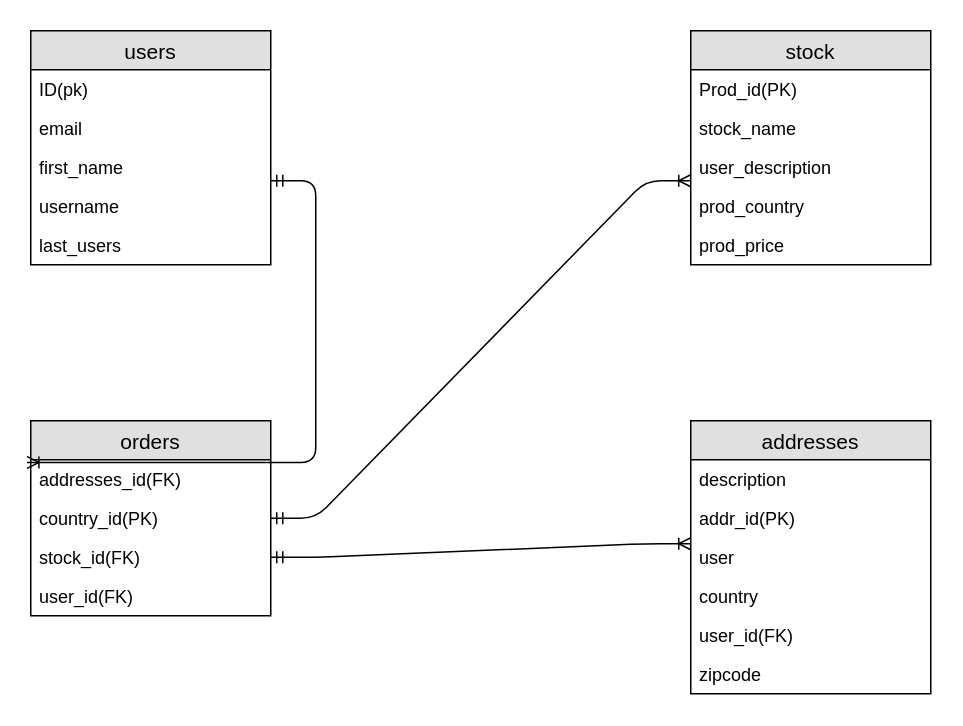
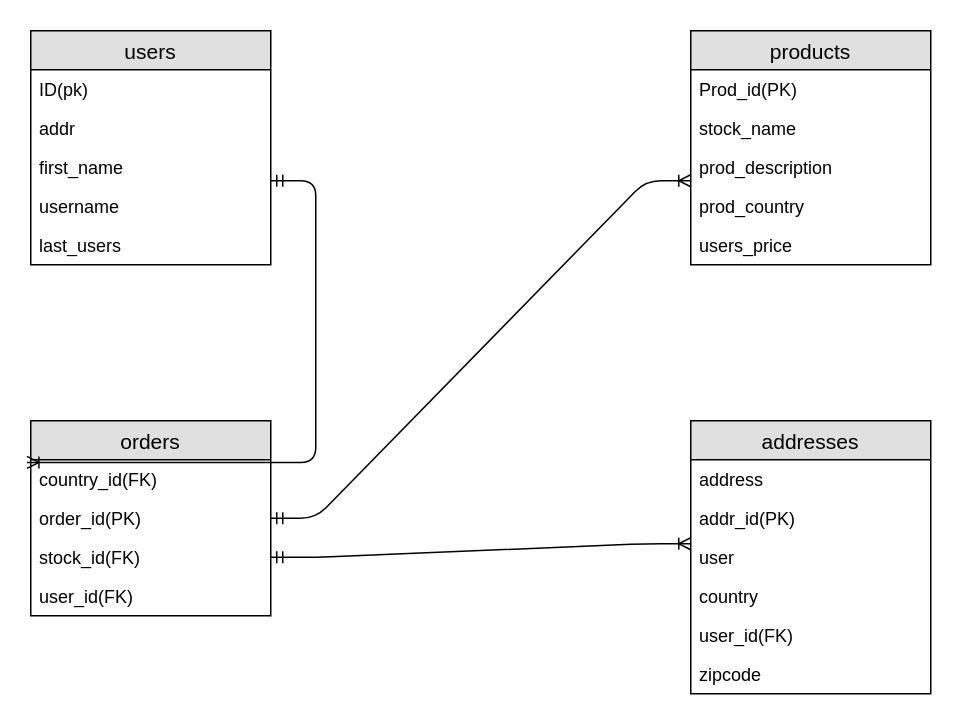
(810, 52) -> (810, 52)
(60, 129) -> (59, 129)
(775, 168) -> (775, 168)
(747, 246) -> (752, 246)
(117, 480) -> (107, 480)
(750, 480) -> (734, 480)
(107, 519) -> (97, 519)
